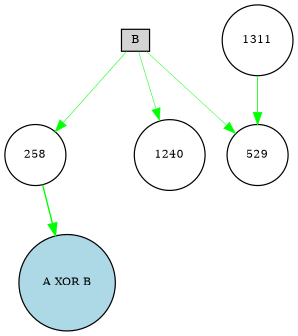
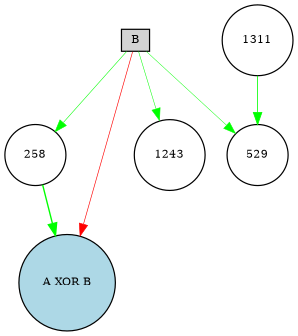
none -> (108, 138)
(170, 155) -> (170, 155)
